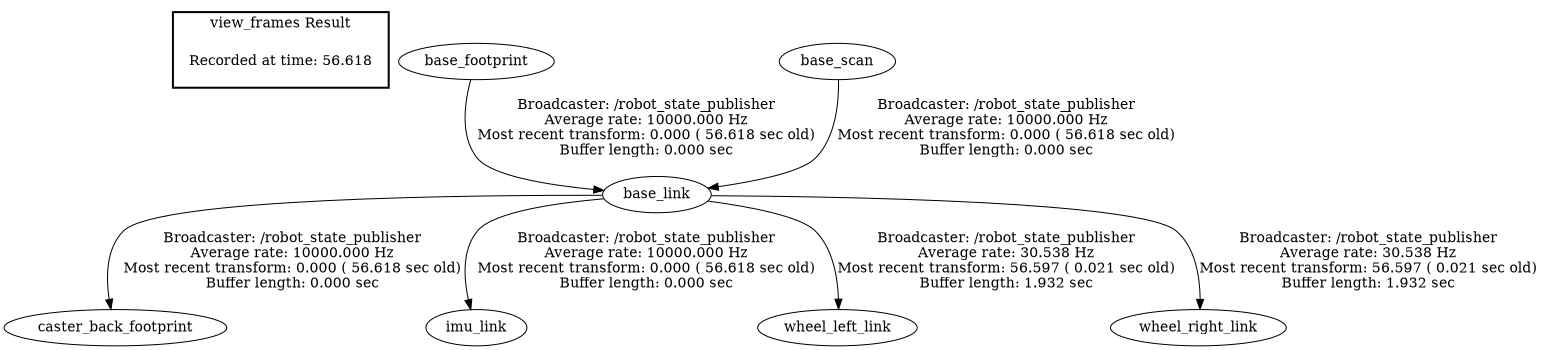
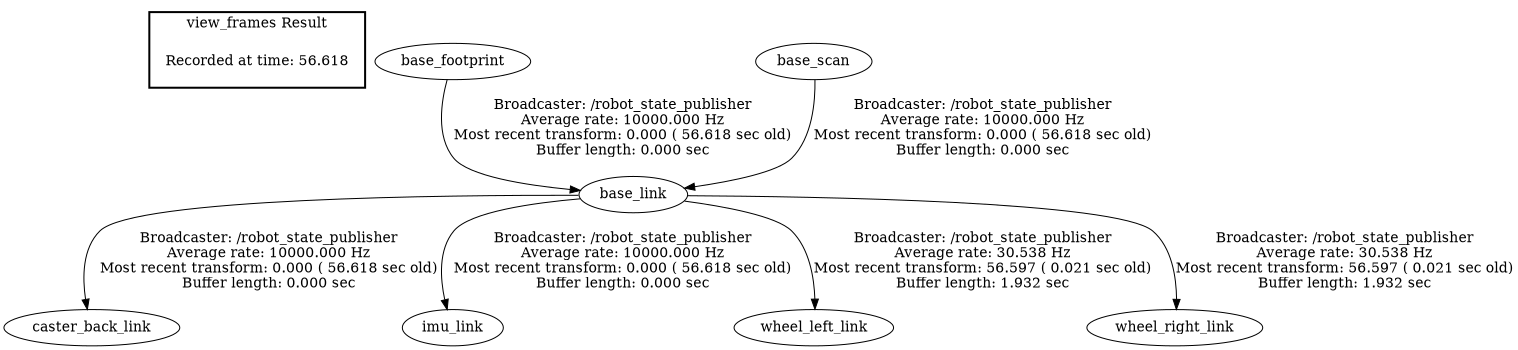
(115, 328) -> (92, 328)
